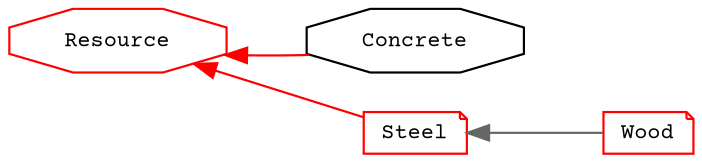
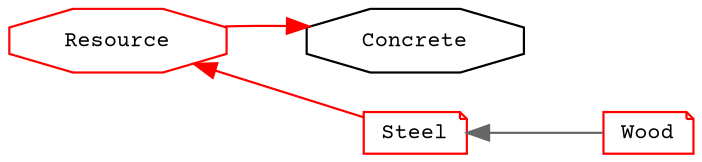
(278, 55) -> (256, 26)
